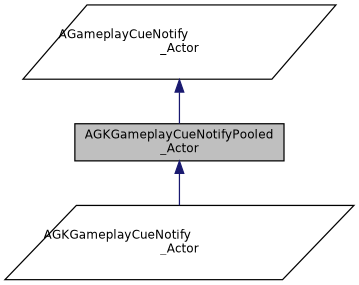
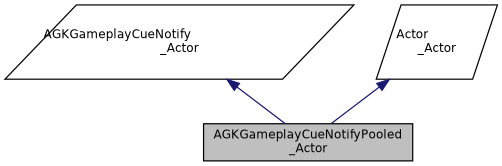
(179, 42) -> (437, 42)
(179, 190) -> (261, 105)
